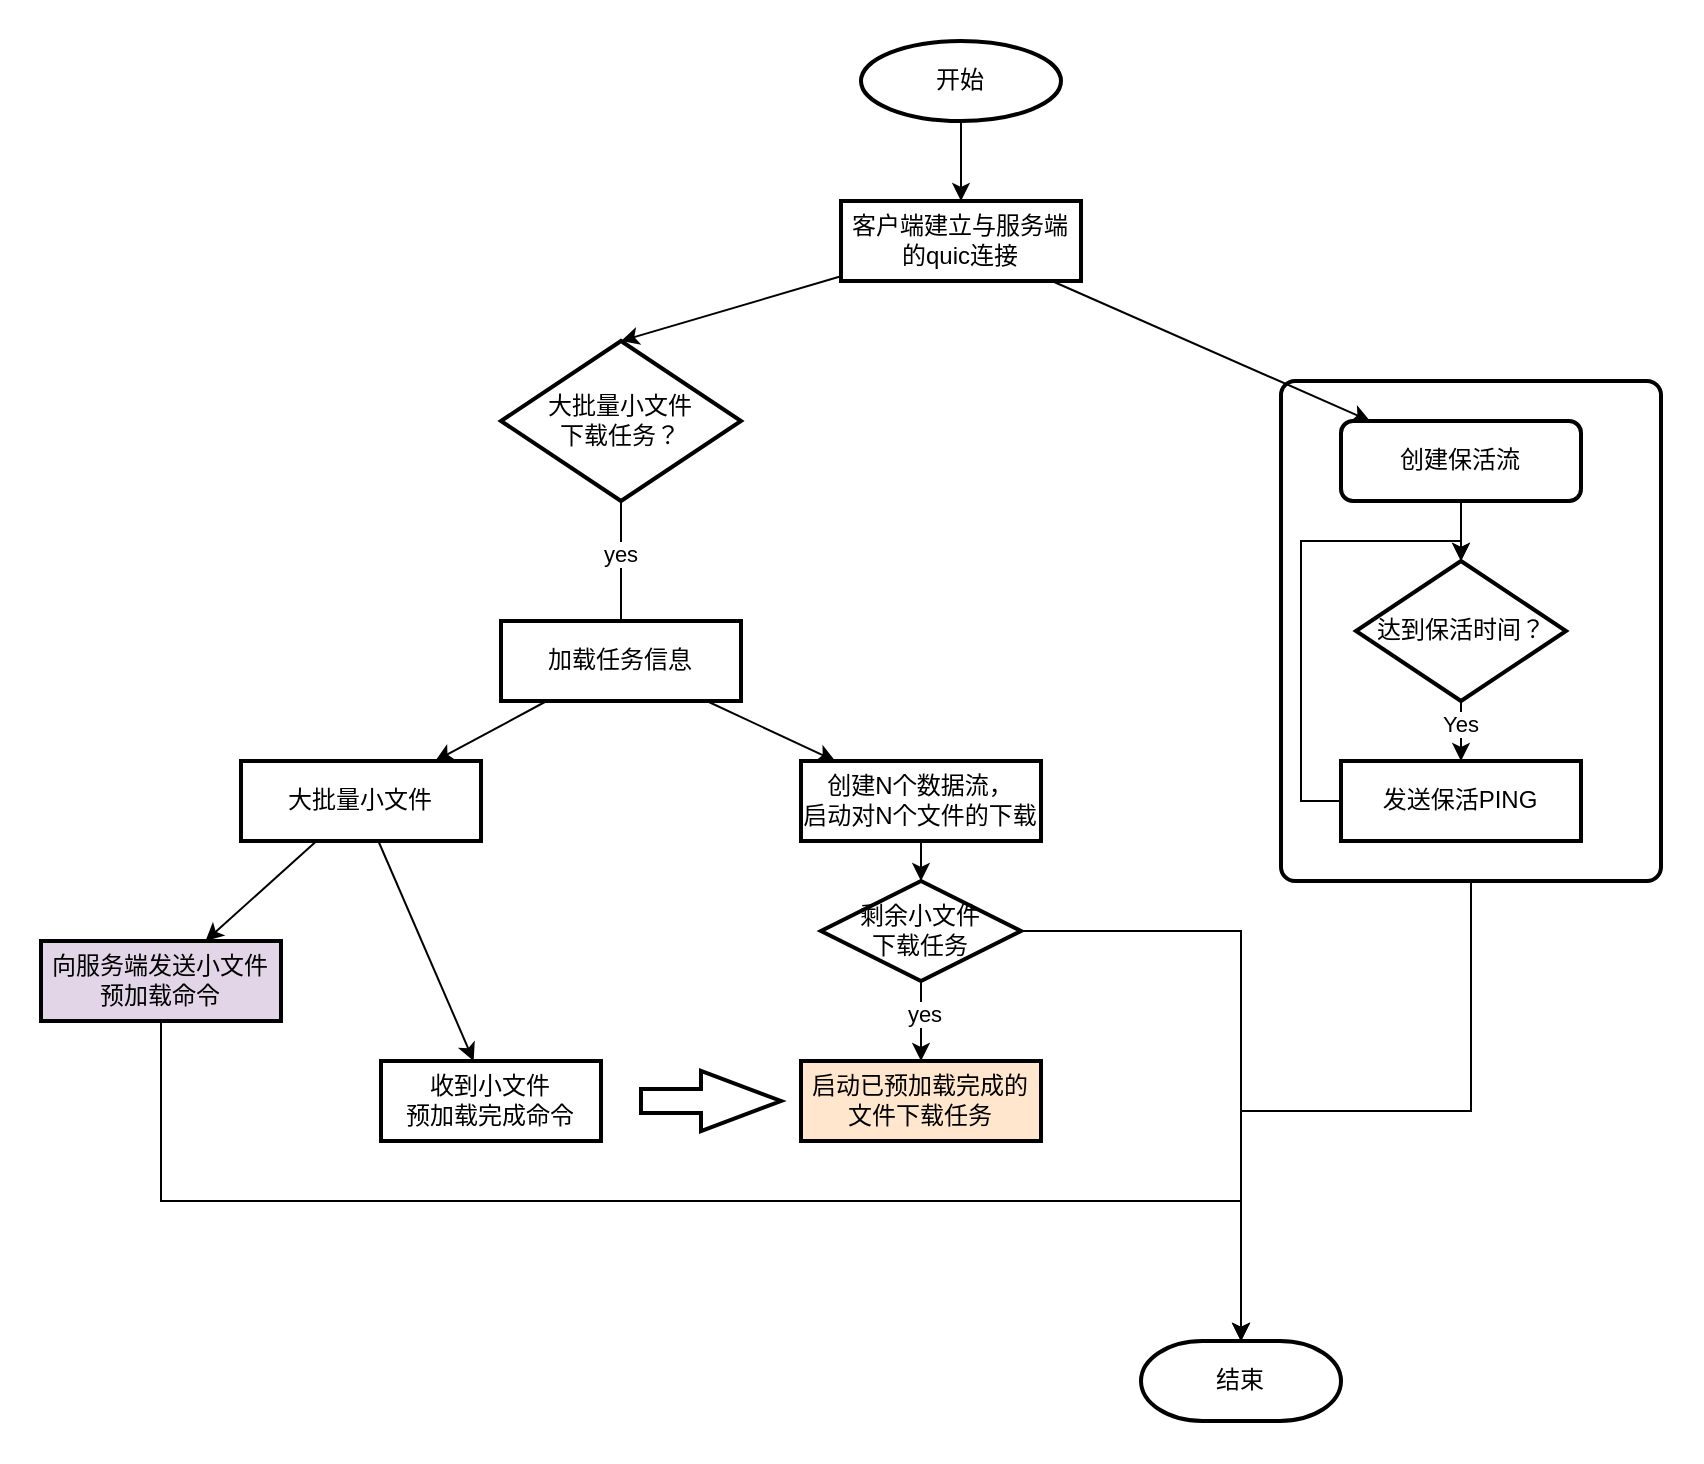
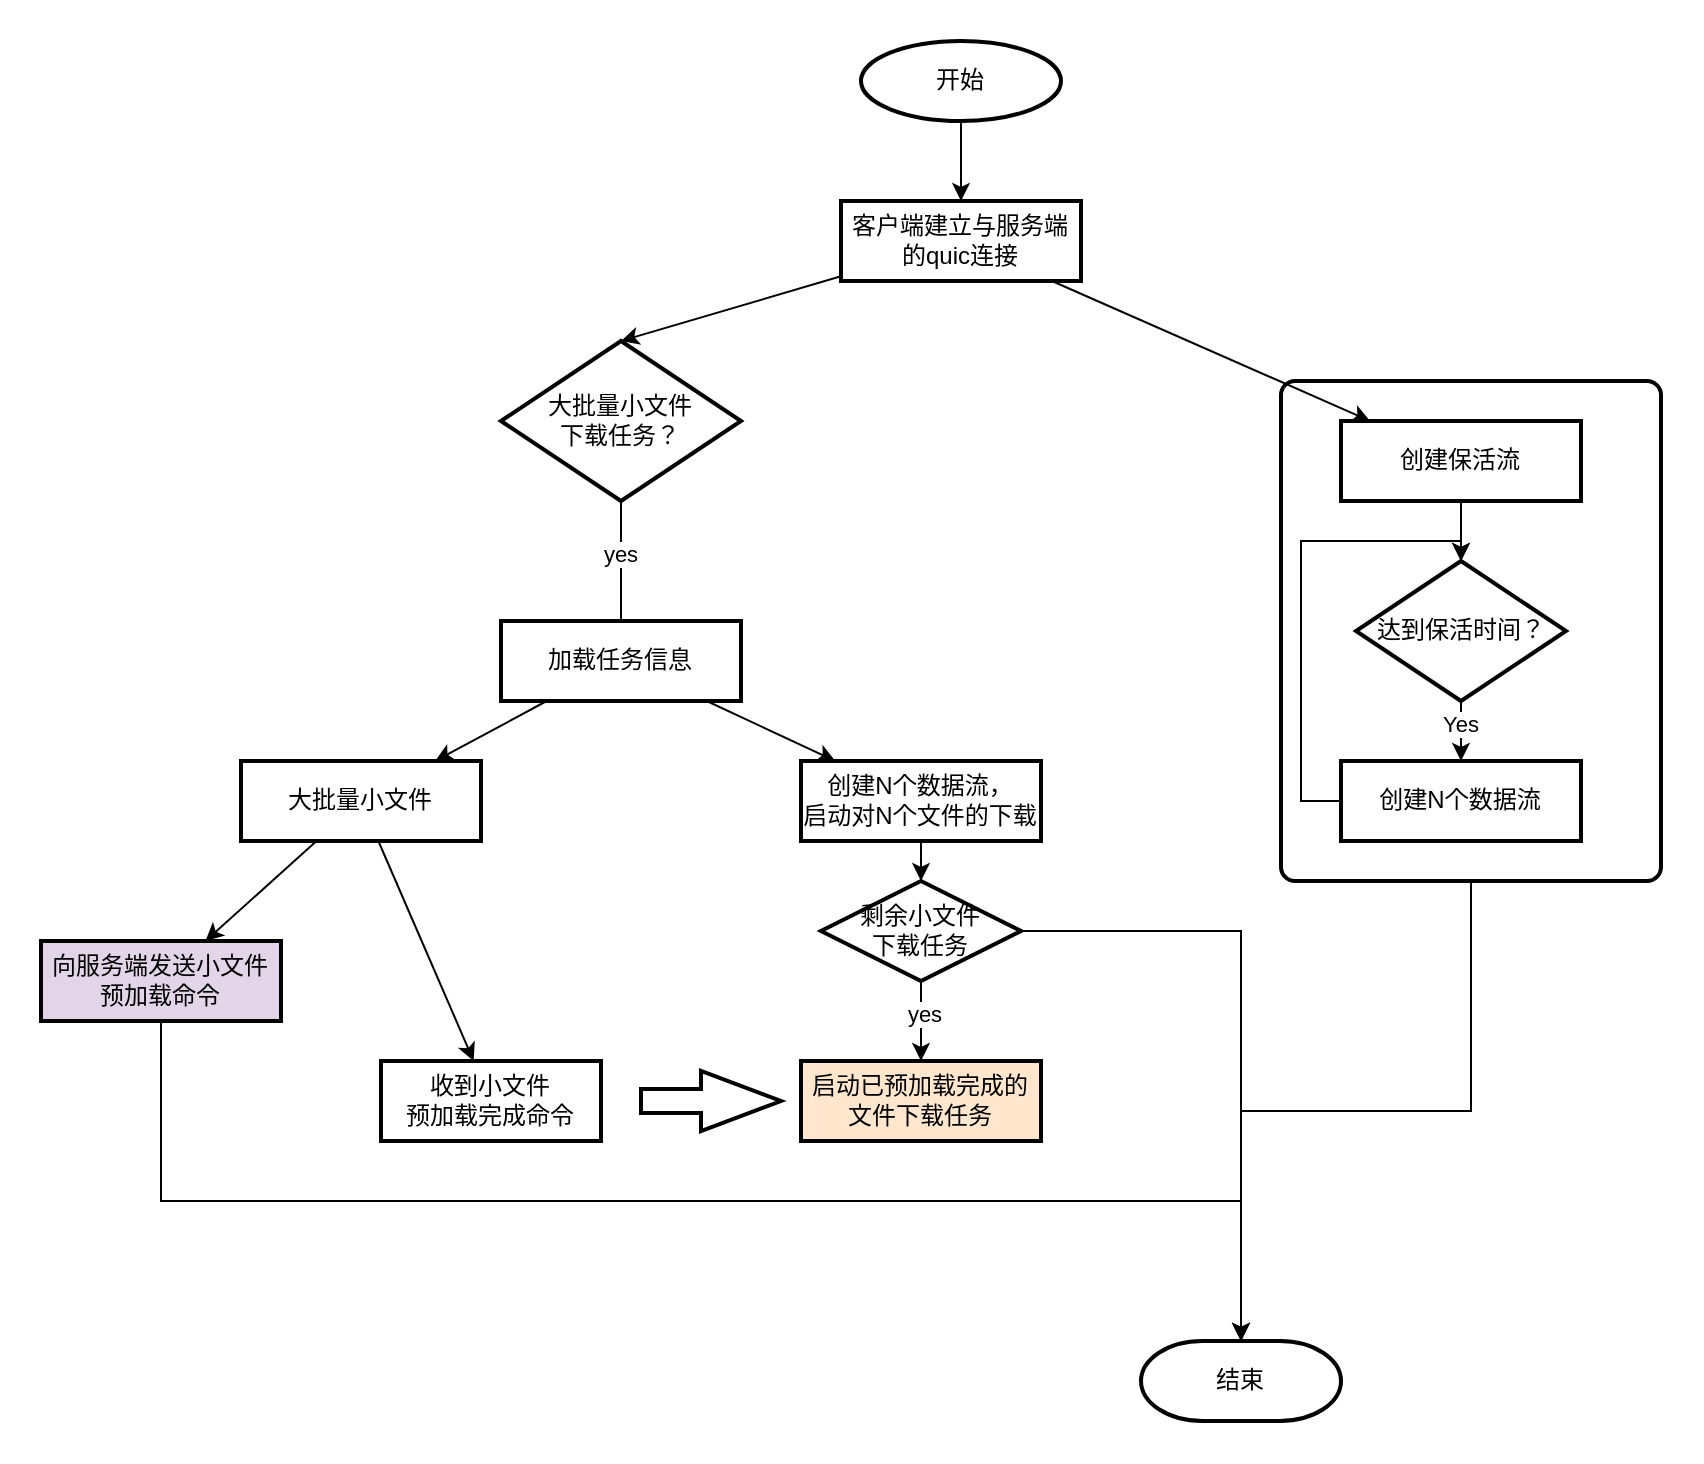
(1461, 461) -> (1461, 461)
(1461, 801) -> (1461, 801)
